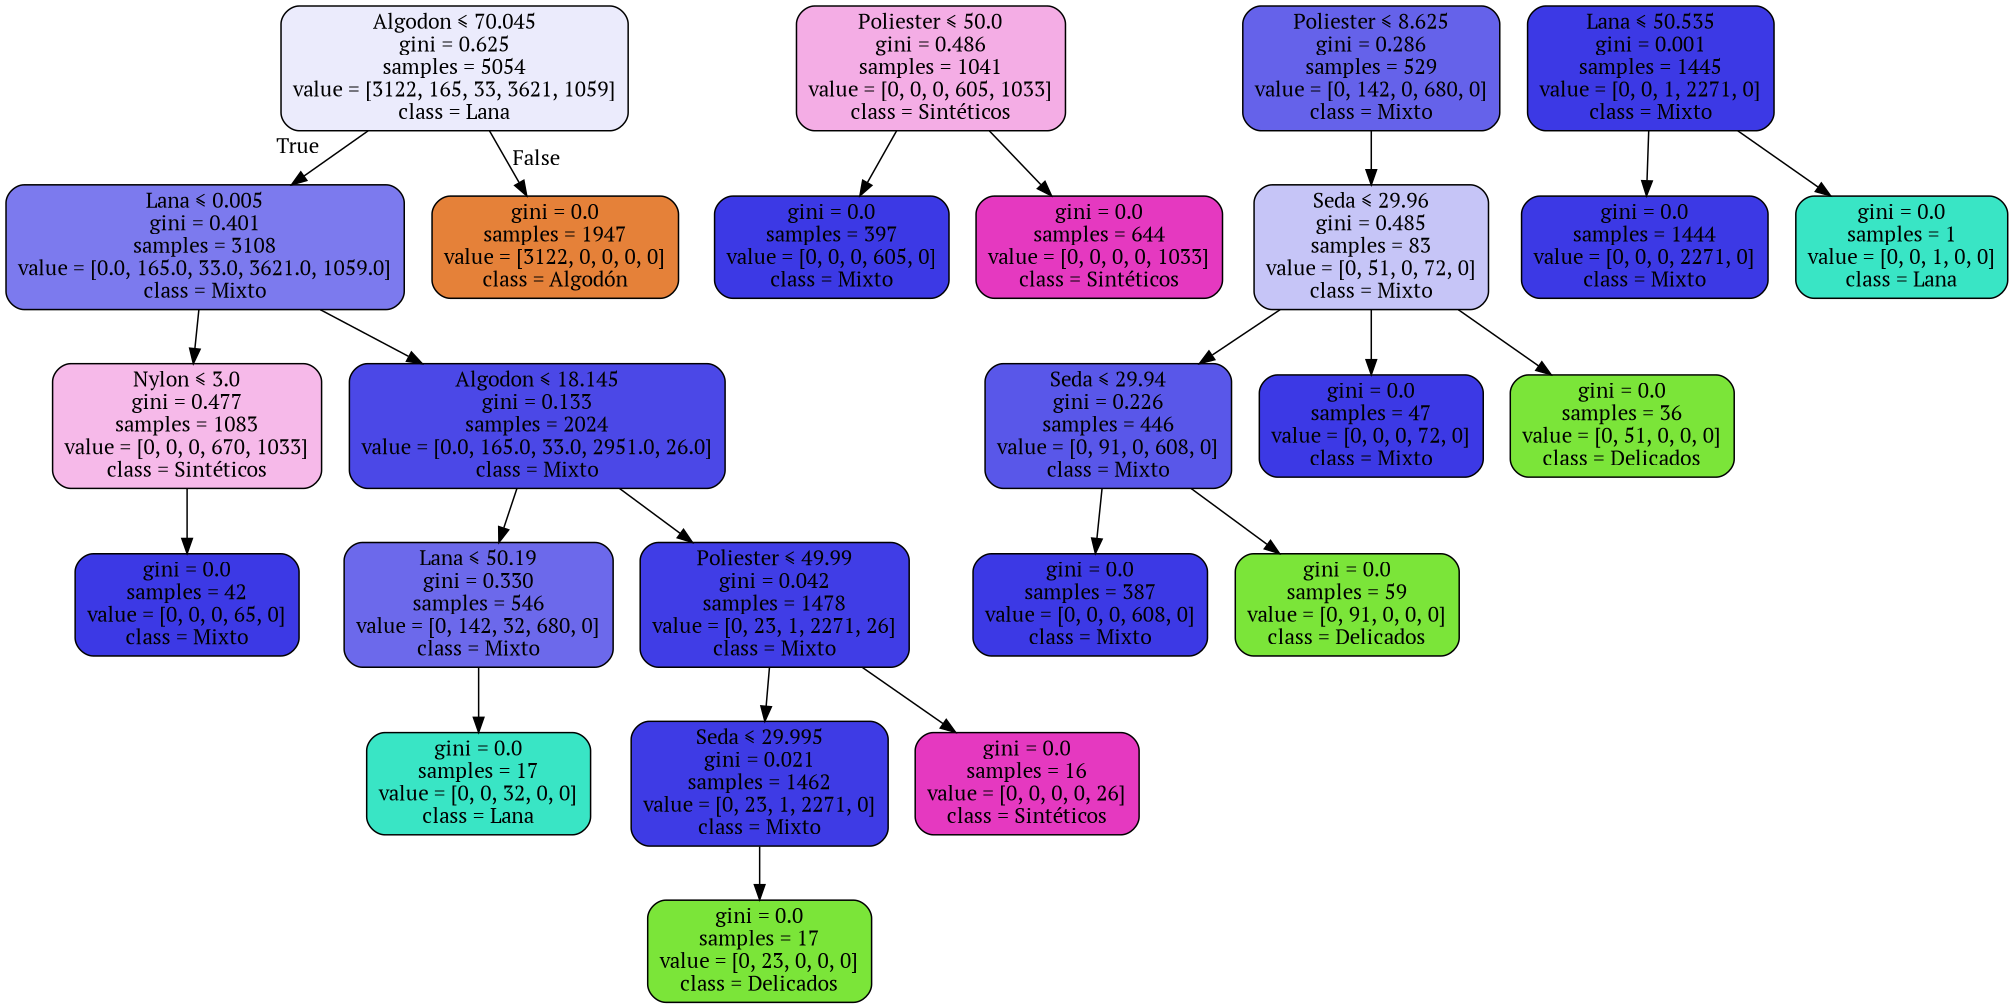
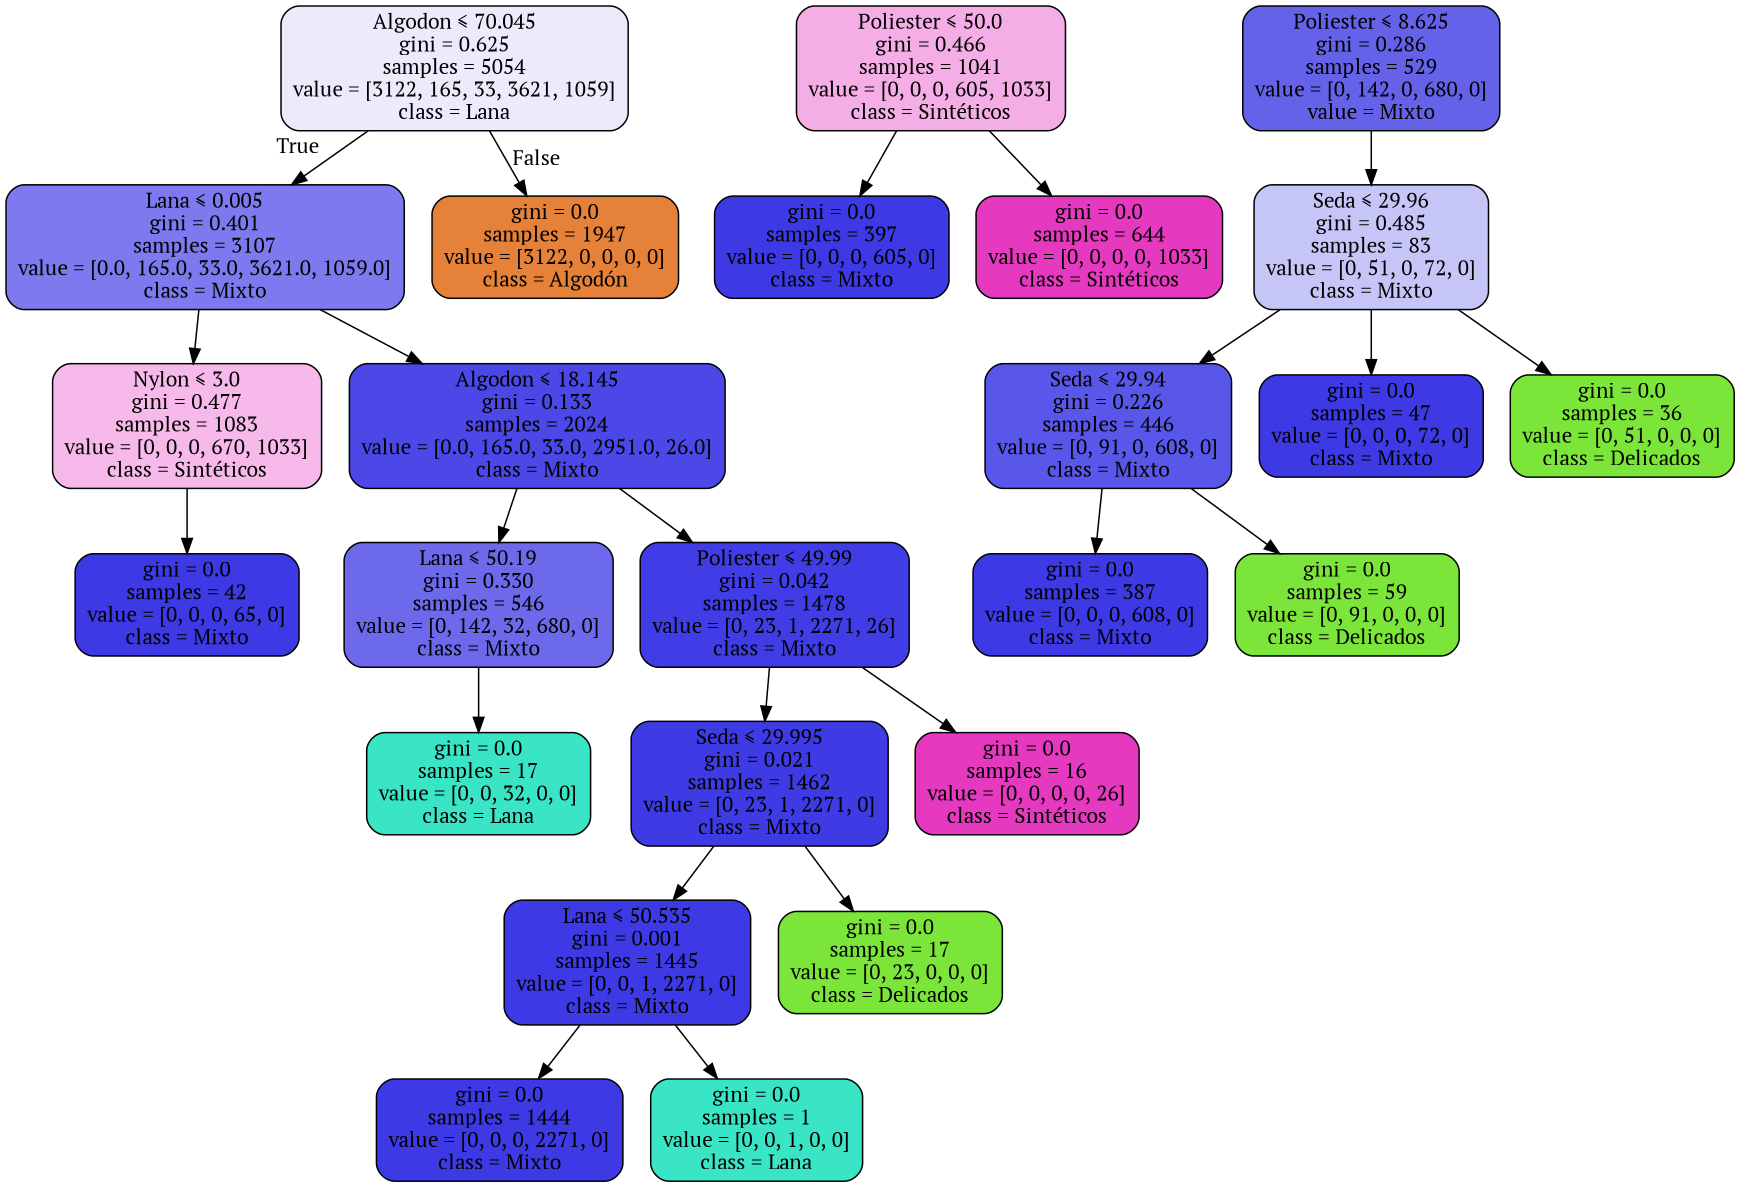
(931, 45) -> (931, 45)
(1371, 113) -> (1371, 113)
(205, 246) -> (205, 246)
none -> (698, 867)
